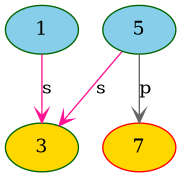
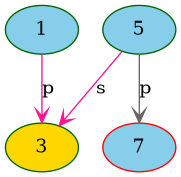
(47, 89) -> (49, 89)
(139, 147) -> (139, 147)
